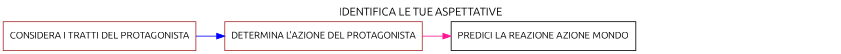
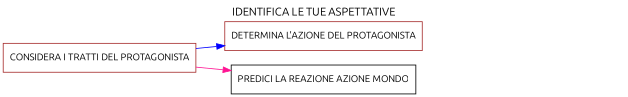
(433, 36) -> (209, 68)
